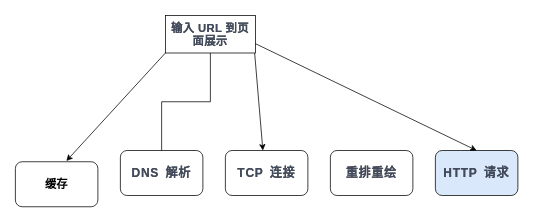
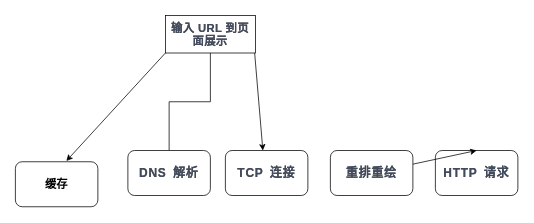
(364, 96) -> (442, 158)
(162, 173) -> (169, 173)
(477, 173) -> (477, 173)
